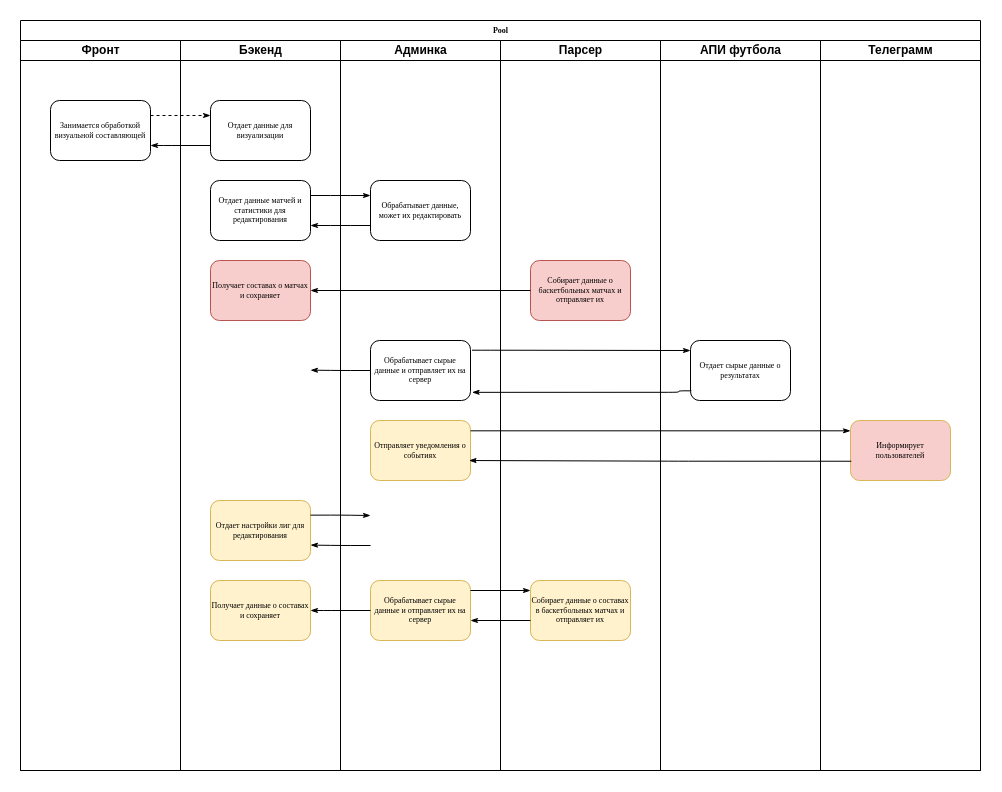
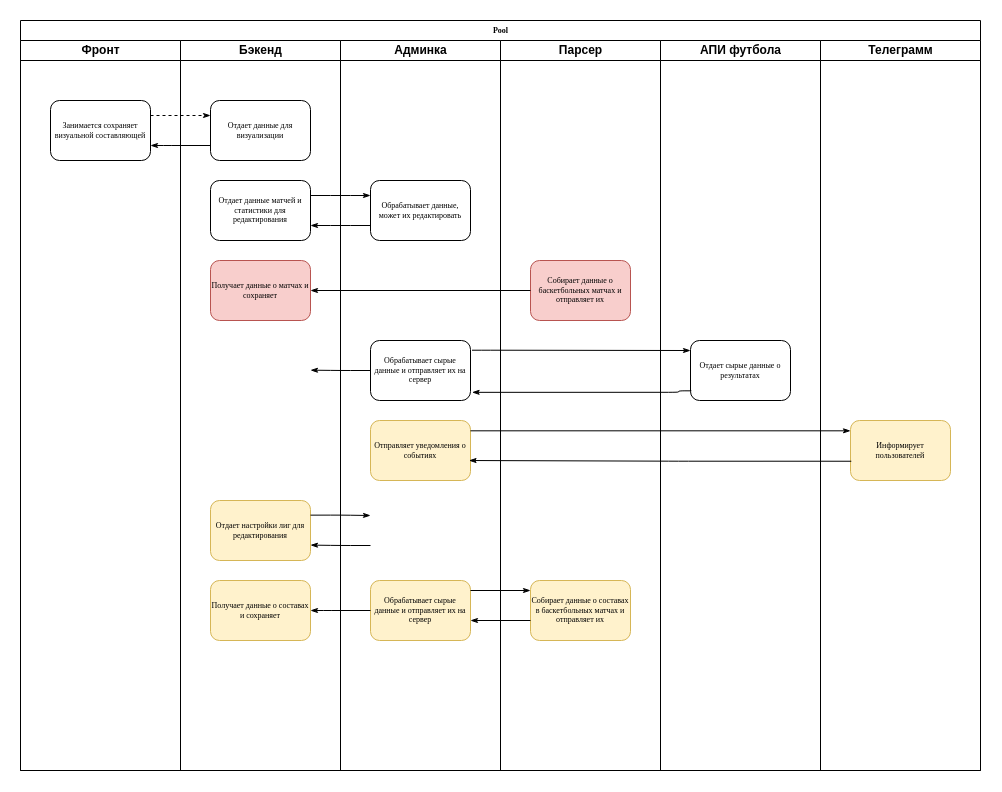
(101, 131) -> (101, 131)
(261, 291) -> (261, 291)
(901, 451) -> (901, 451)
